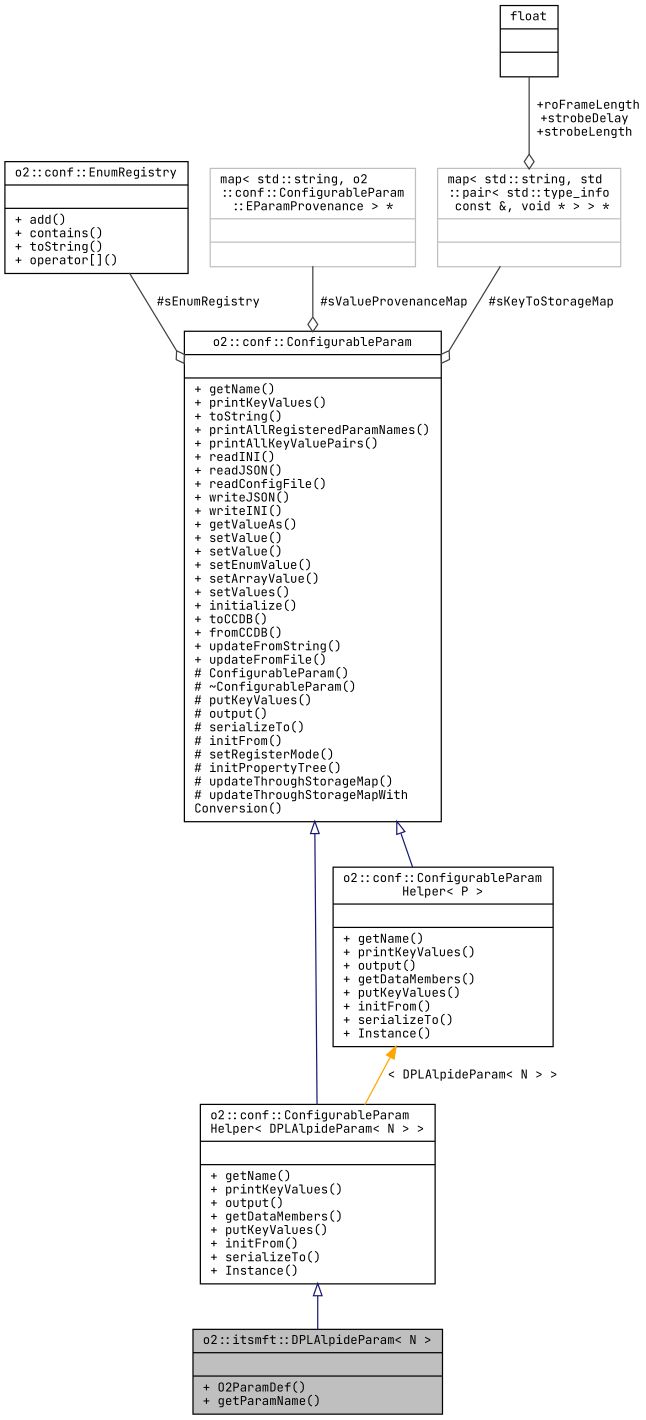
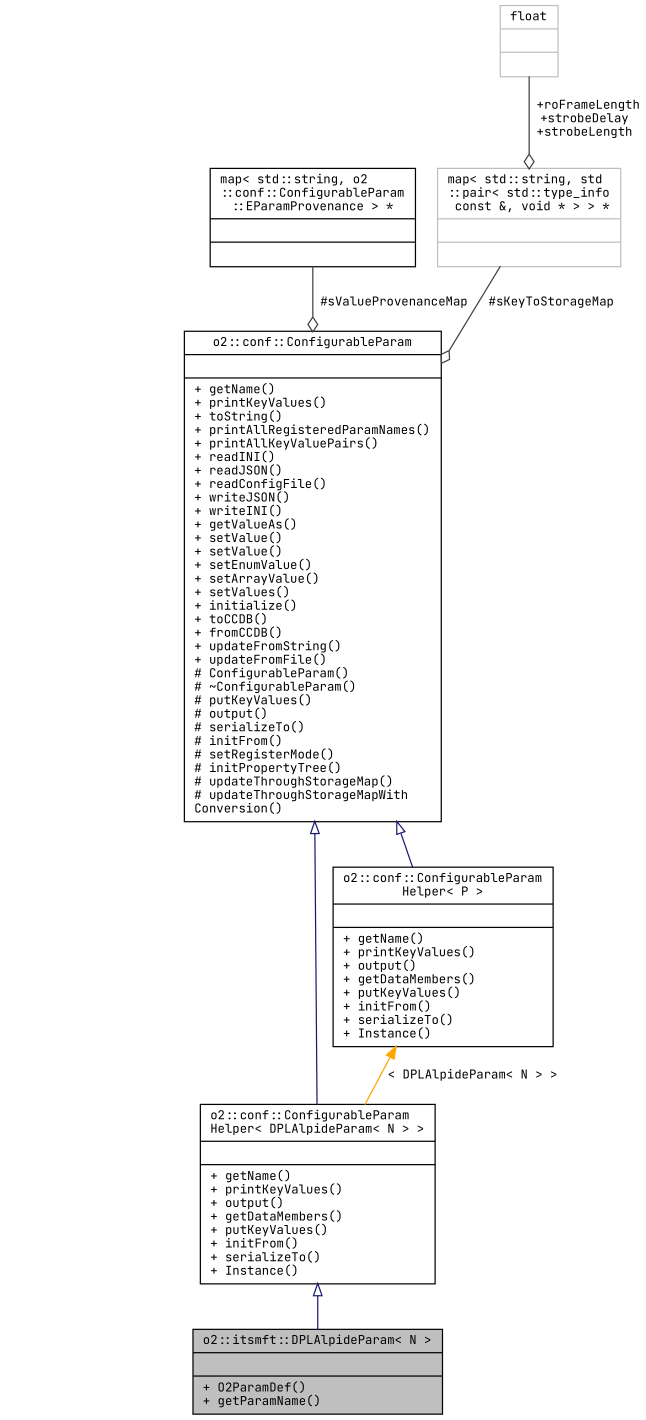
(529, 41) -> (529, 41)
(96, 218) -> none
(313, 218) -> (313, 218)
